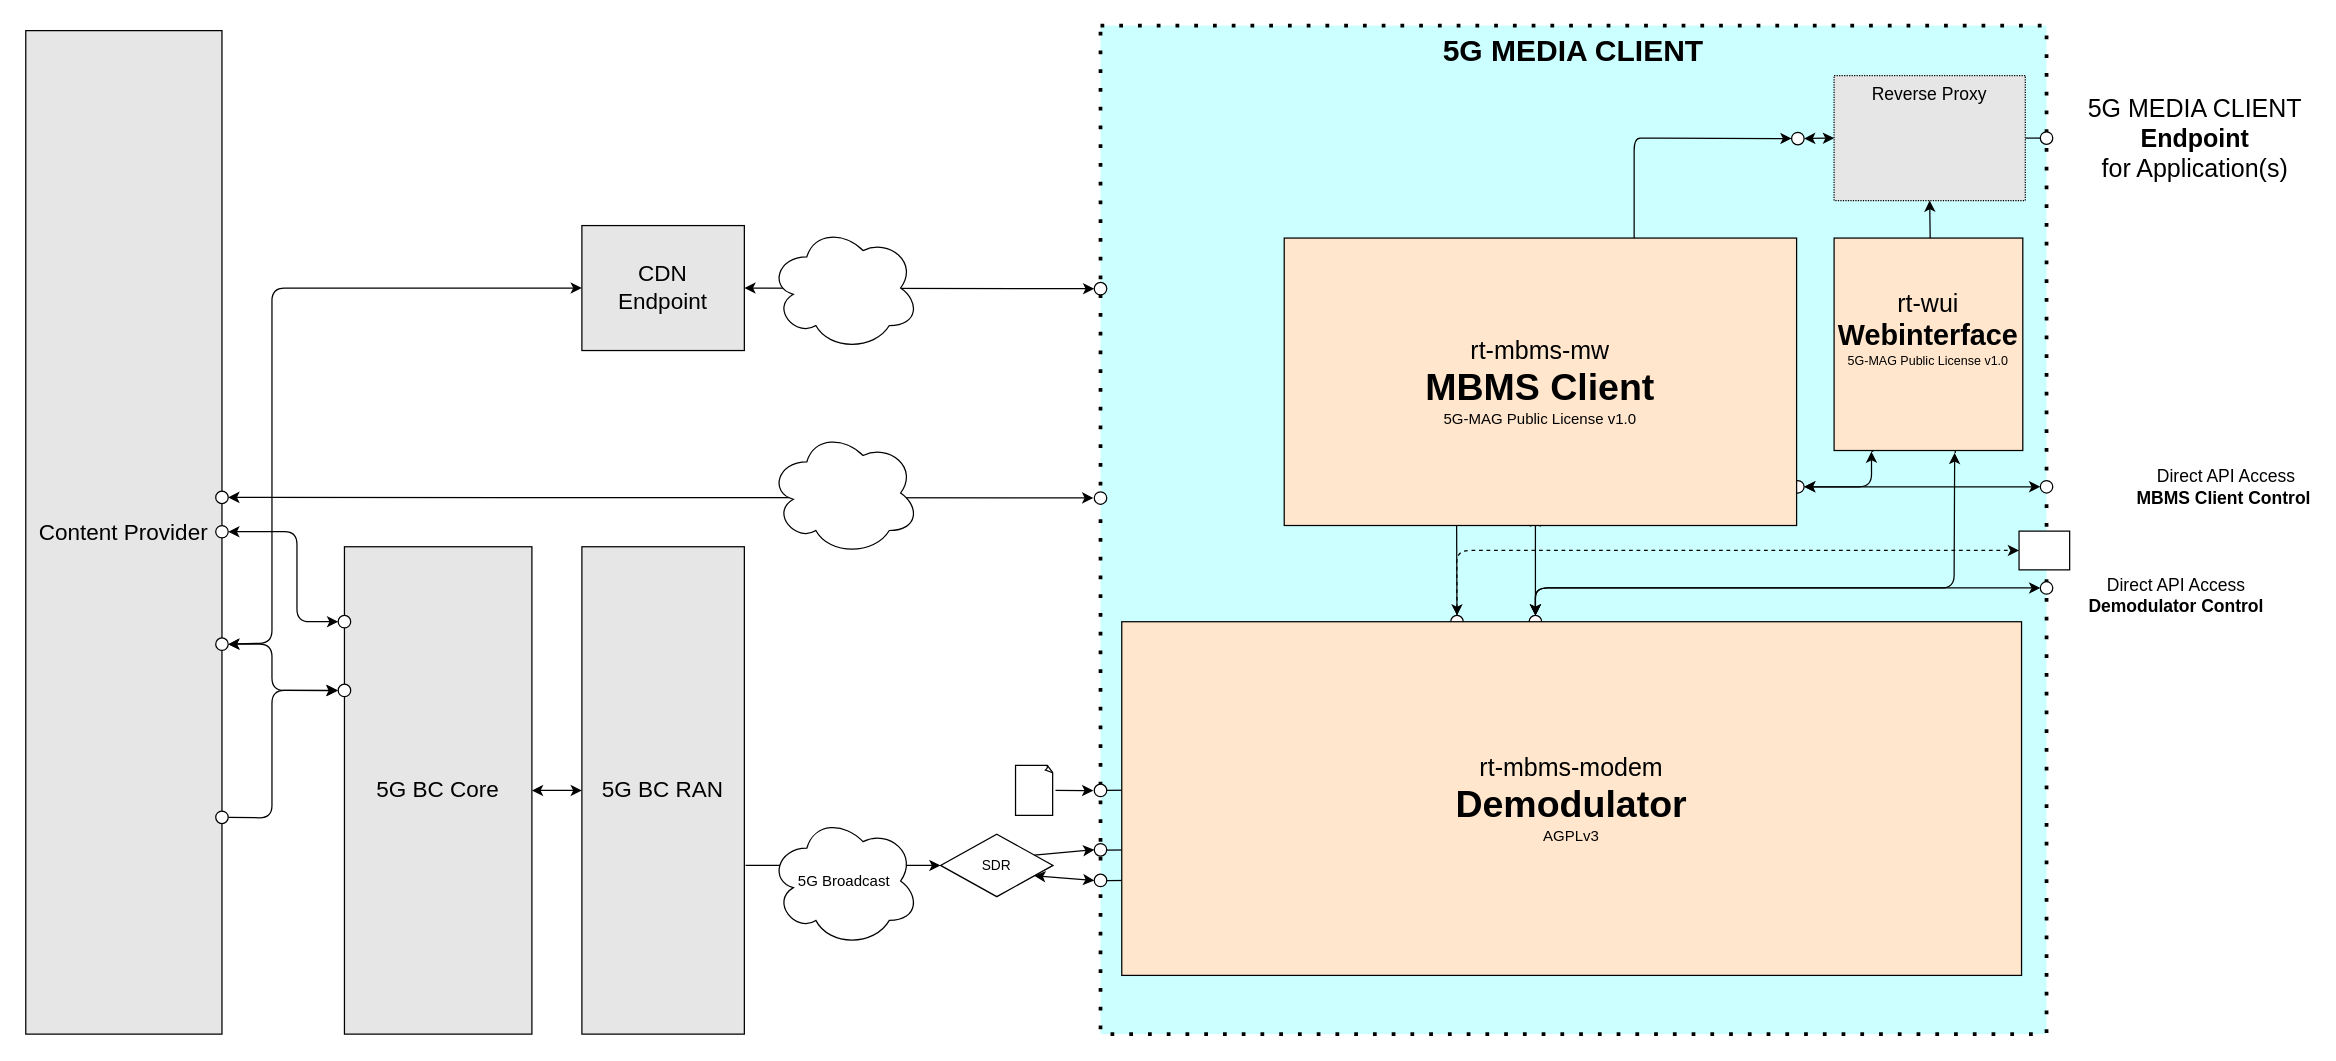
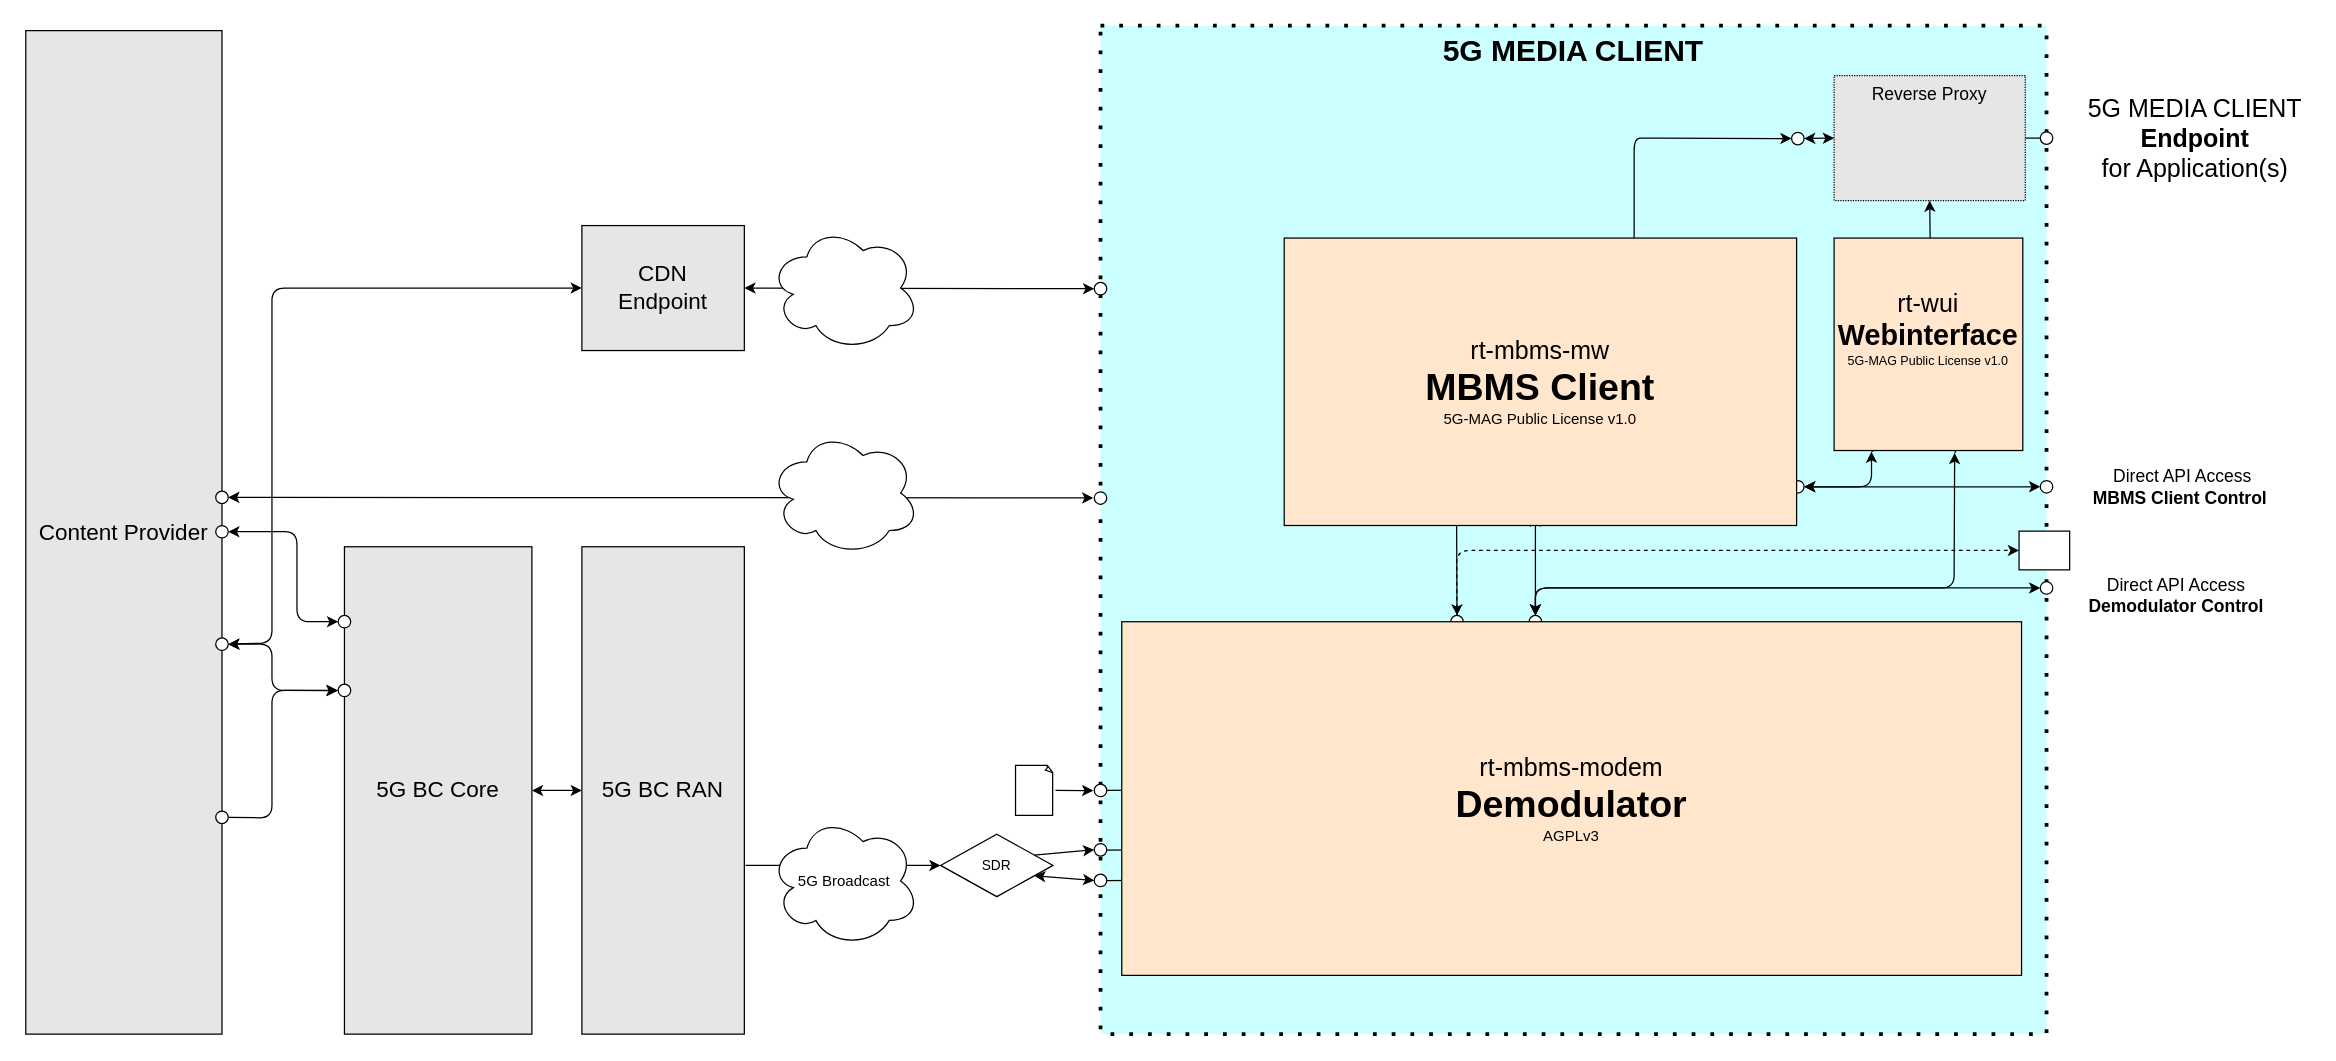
(2227, 487) -> (2183, 487)
